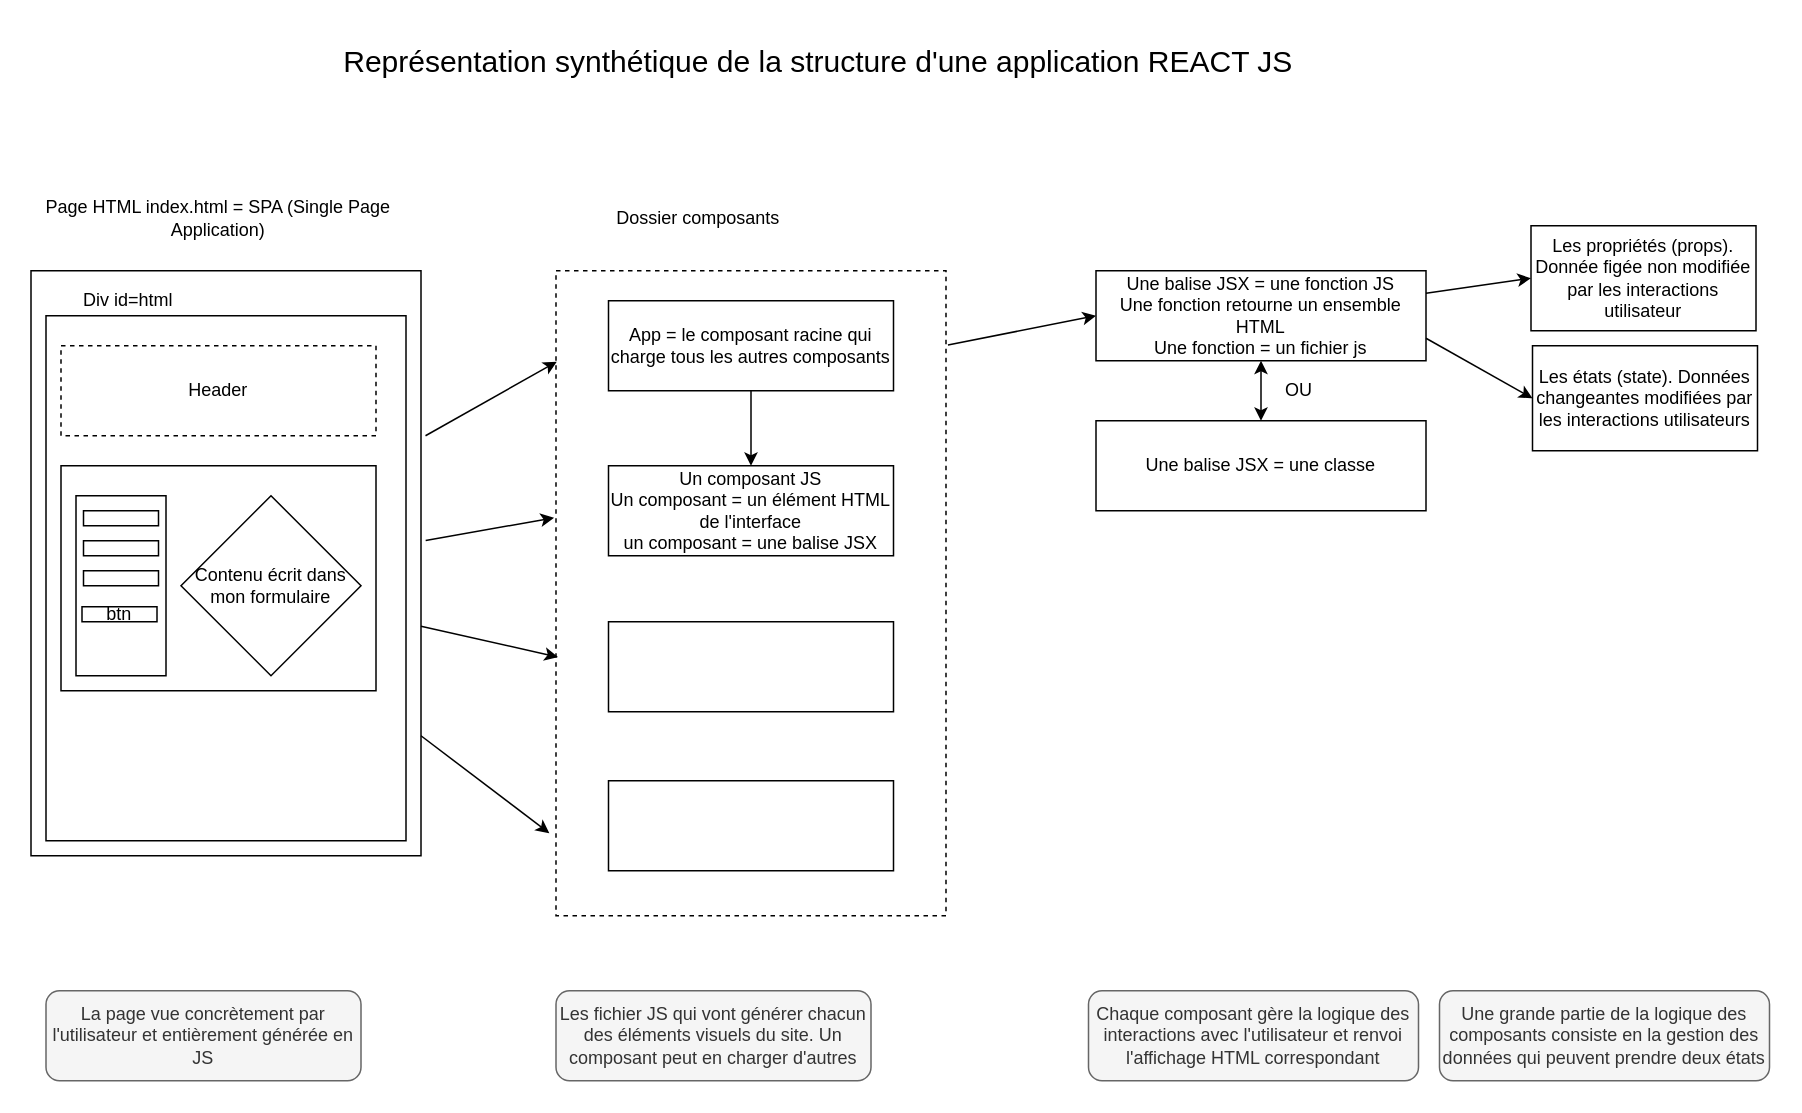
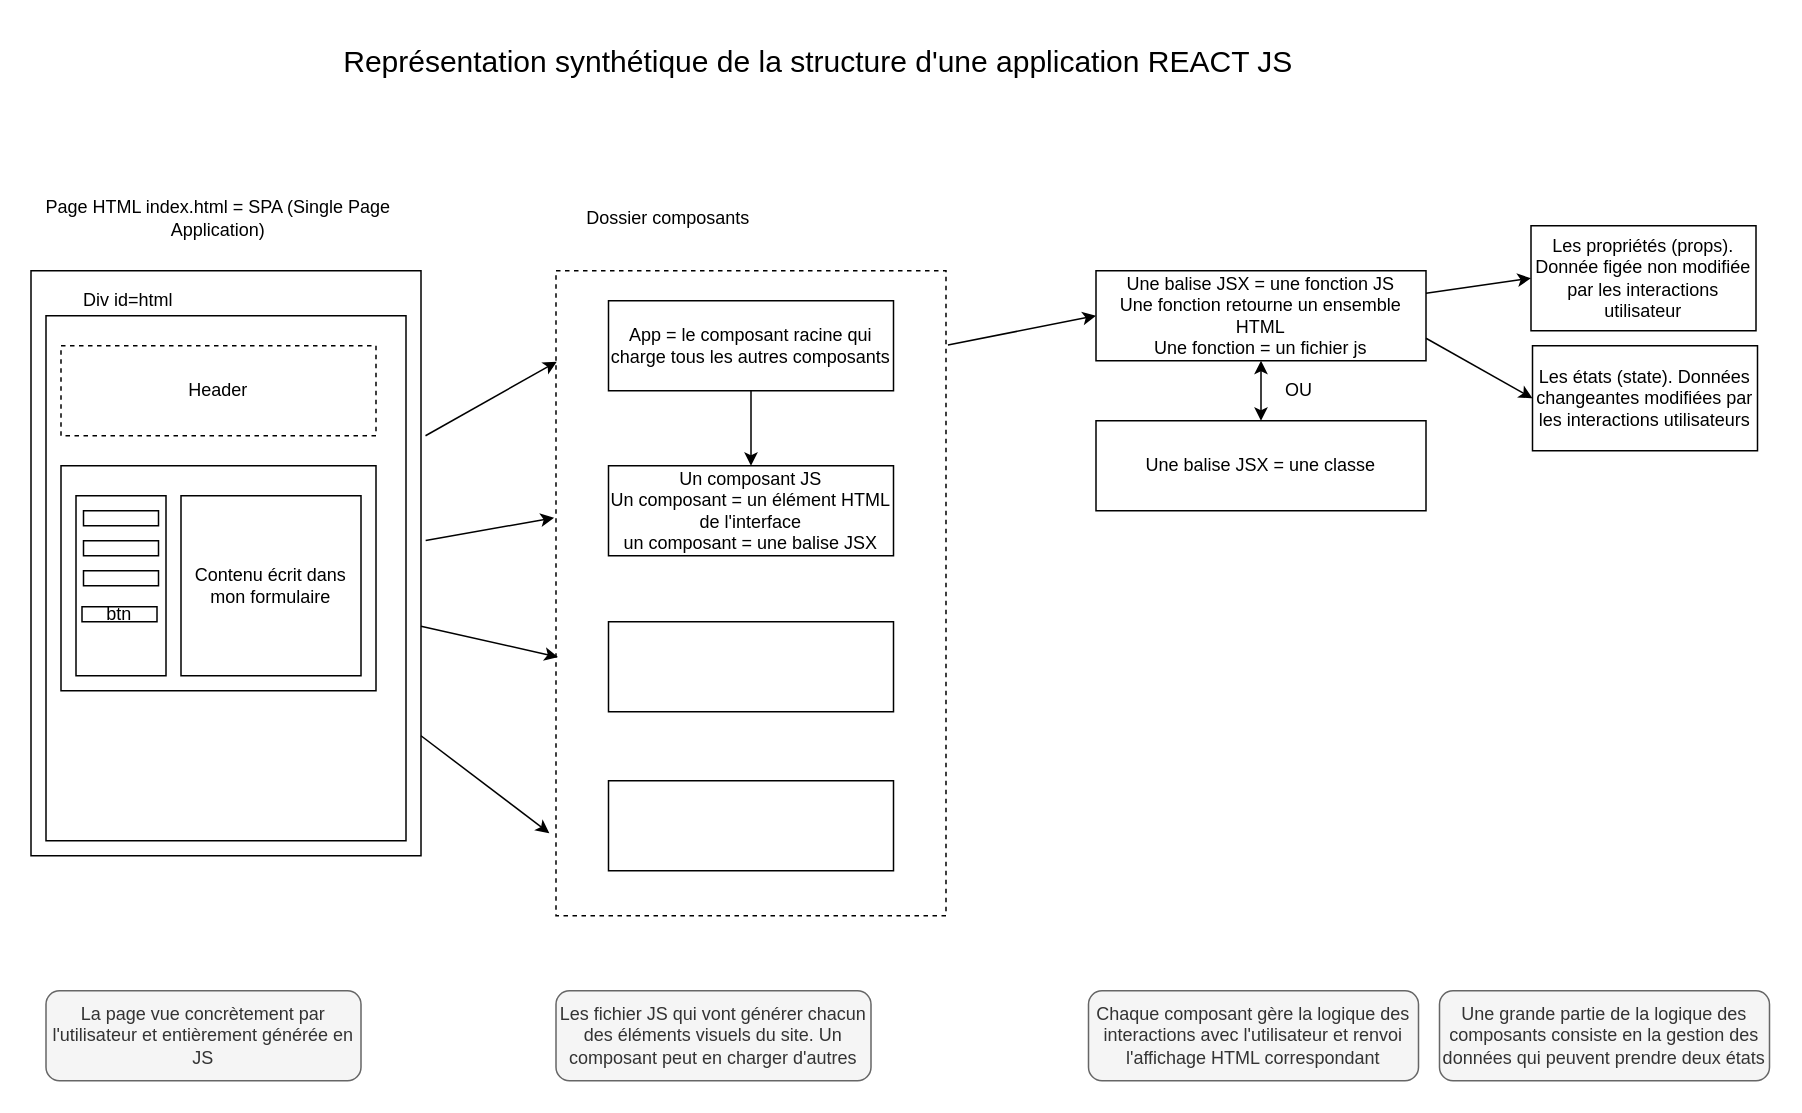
(698, 218) -> (668, 218)
(271, 586) -> (271, 586)
